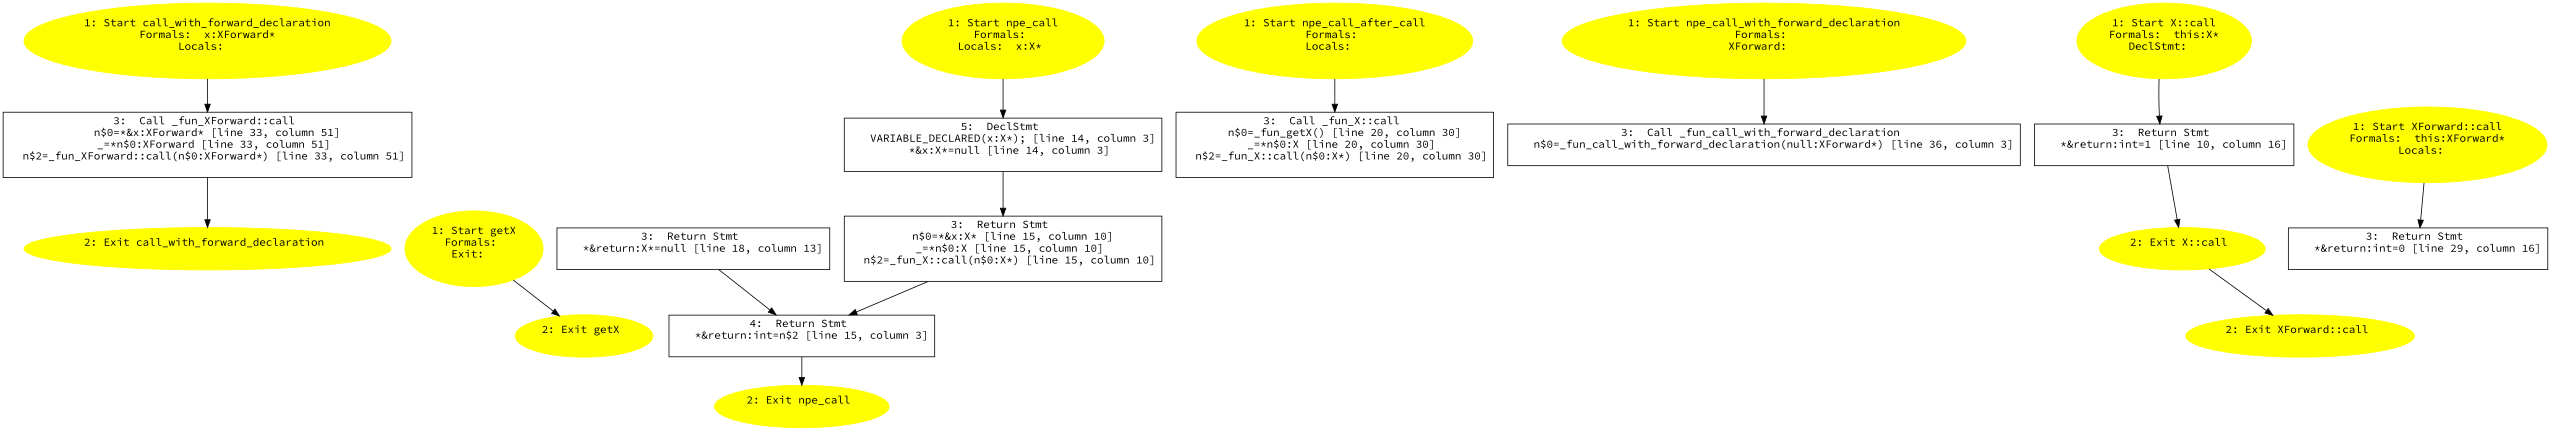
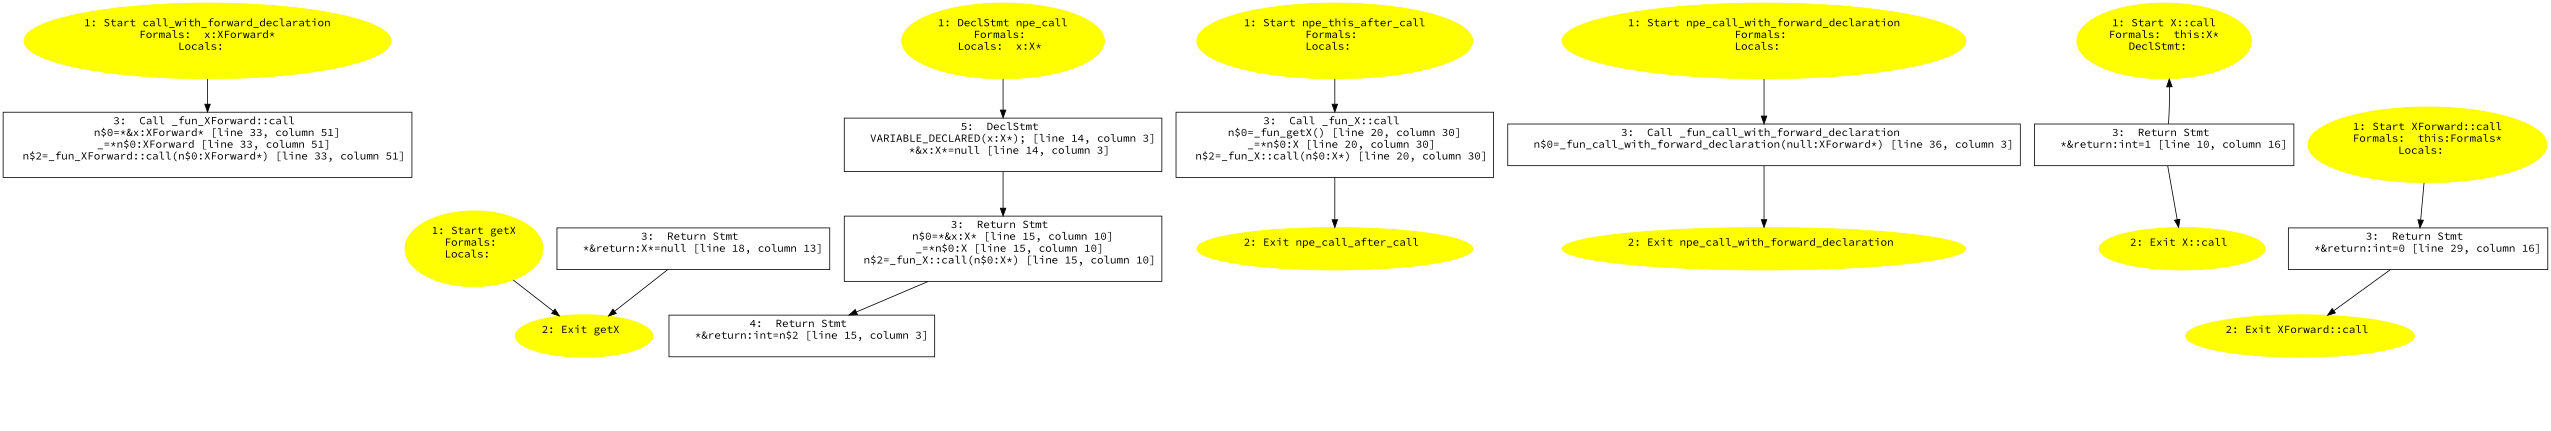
(1003, 41) -> (1003, 41)
(1335, 41) -> (1335, 41)
(1764, 41) -> (1764, 41)
(2159, 97) -> (2169, 105)
(2428, 145) -> (2428, 145)
(208, 249) -> none
(474, 249) -> (474, 249)
none -> (1335, 249)
none -> (1764, 249)
(744, 290) -> (641, 290)
(2238, 290) -> (2362, 290)
(802, 407) -> none
